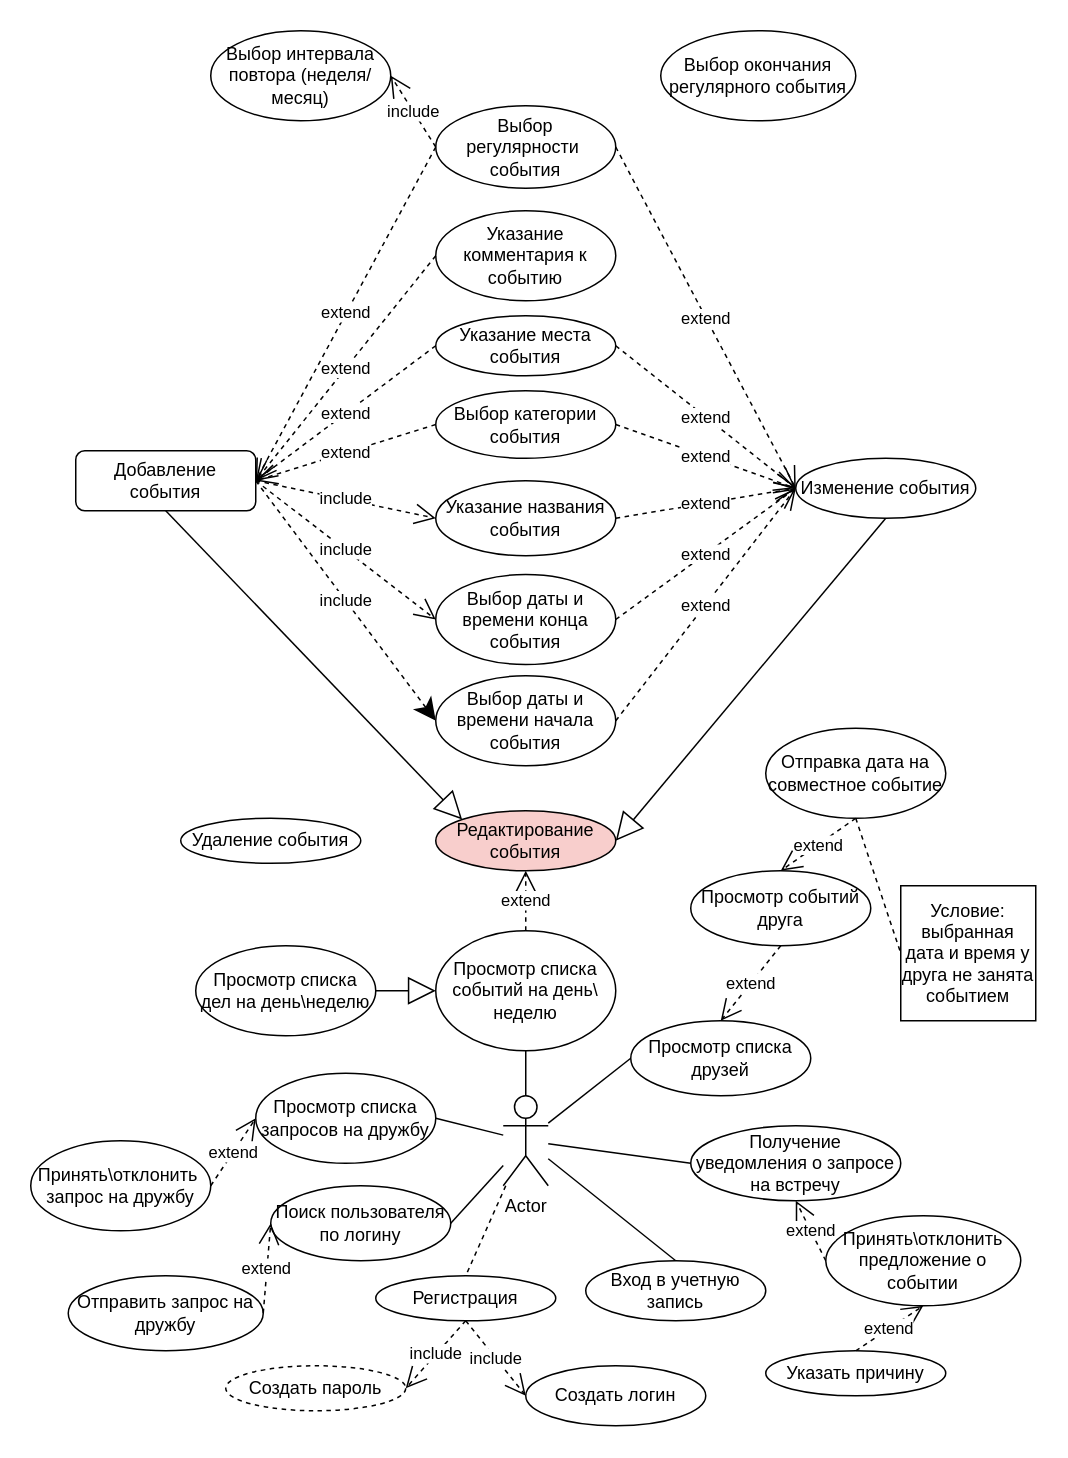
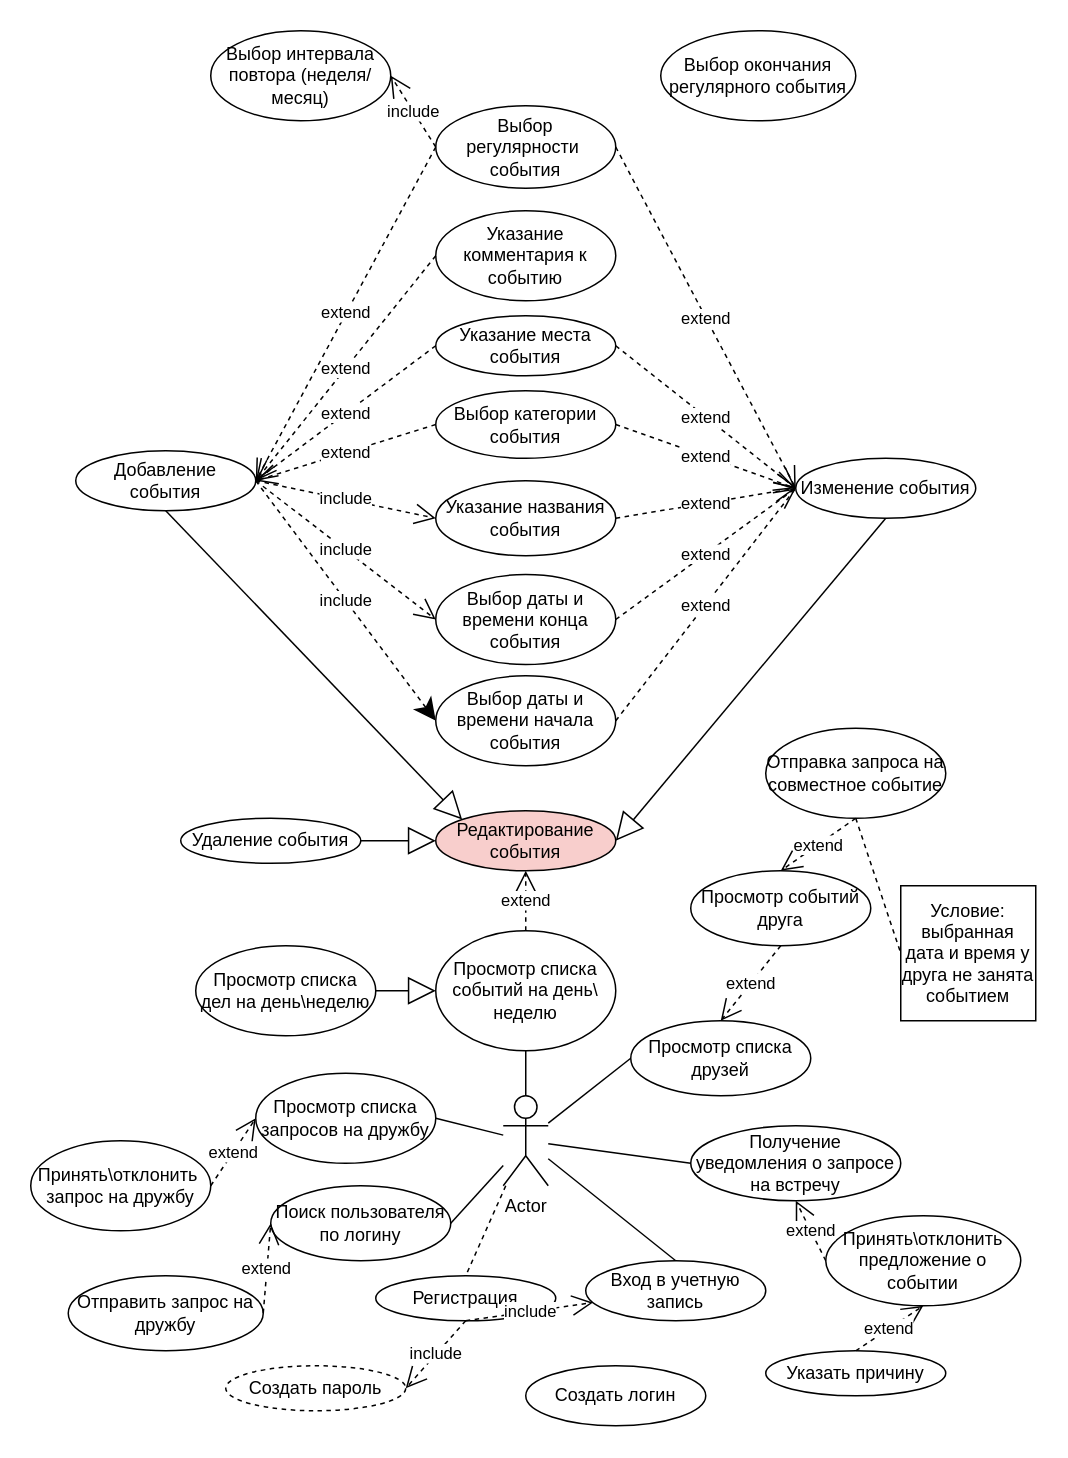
(166, 481) -> (166, 481)
(791, 495) -> (791, 495)
(856, 773) -> (856, 773)
none -> (384, 841)
(495, 1357) -> (528, 1312)
